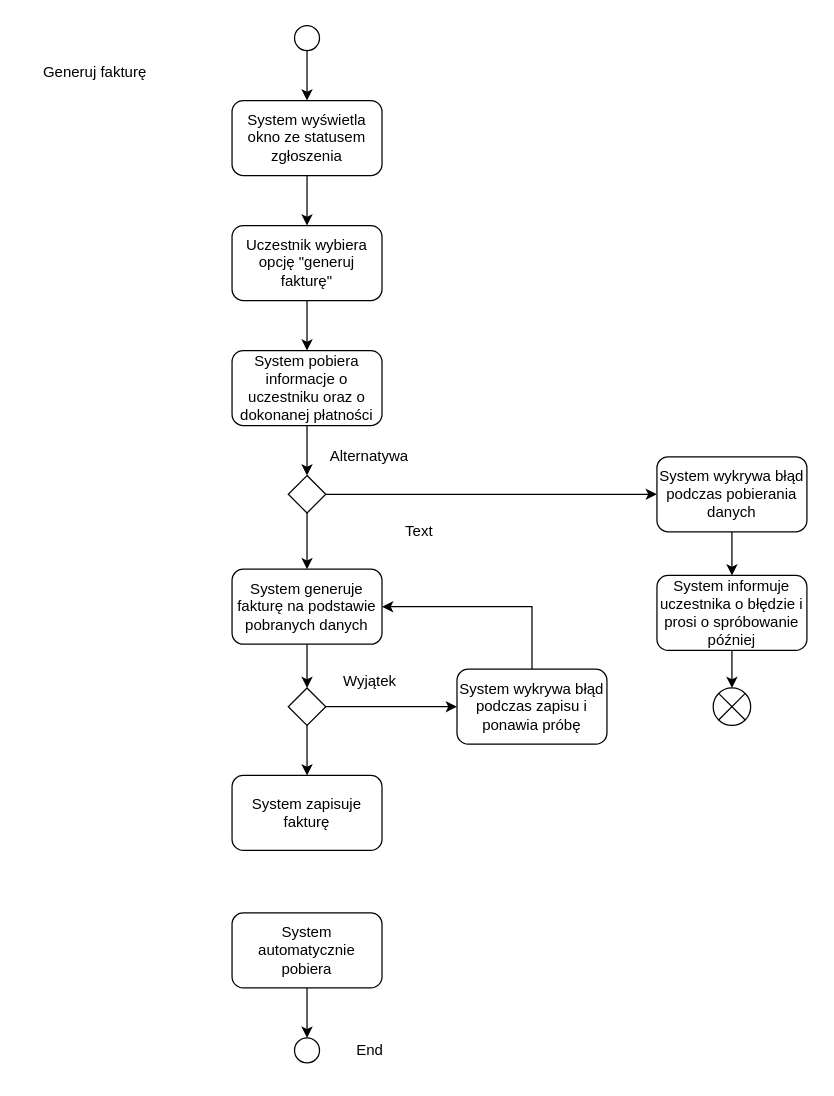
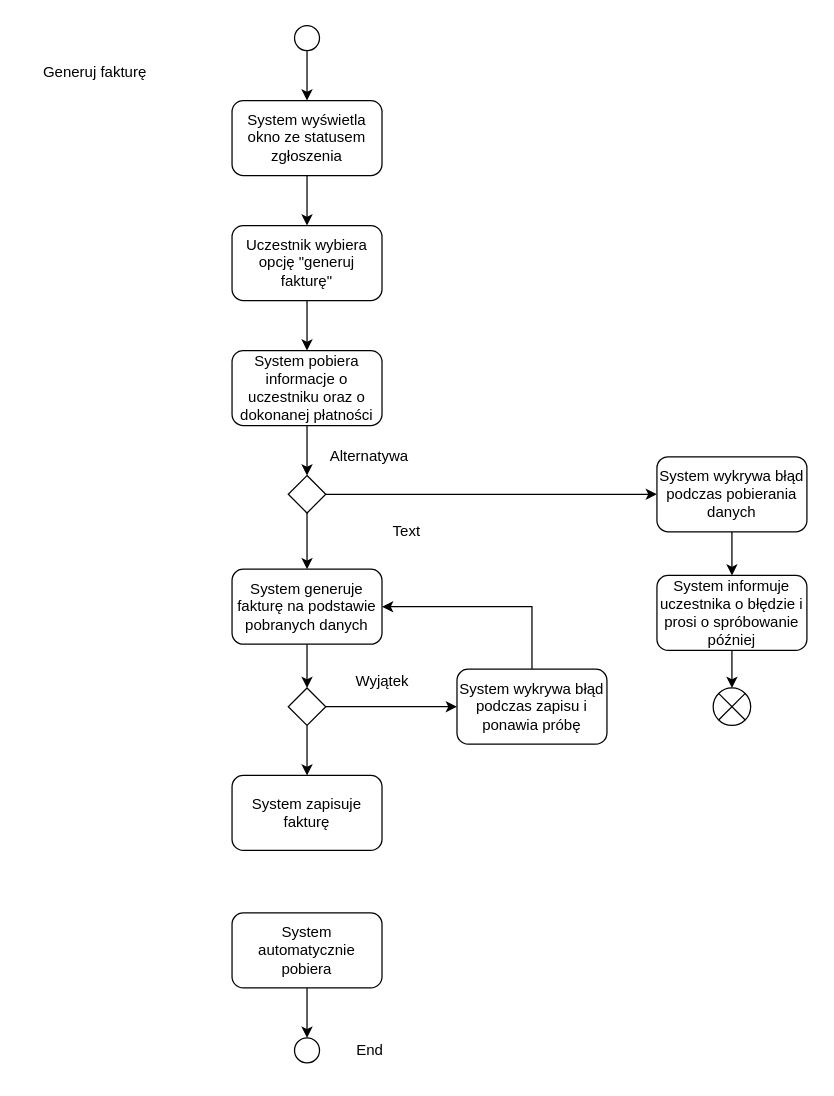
(419, 532) -> (407, 532)
(369, 682) -> (382, 682)
